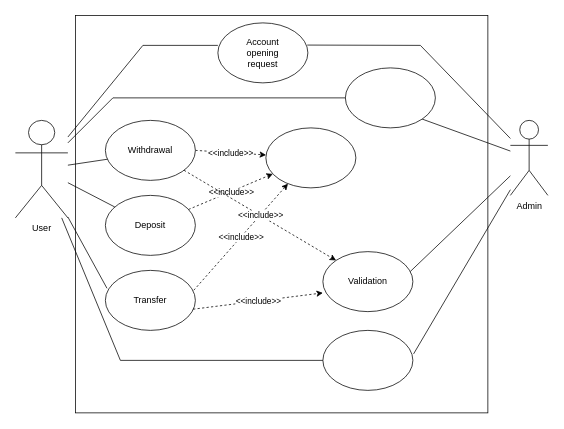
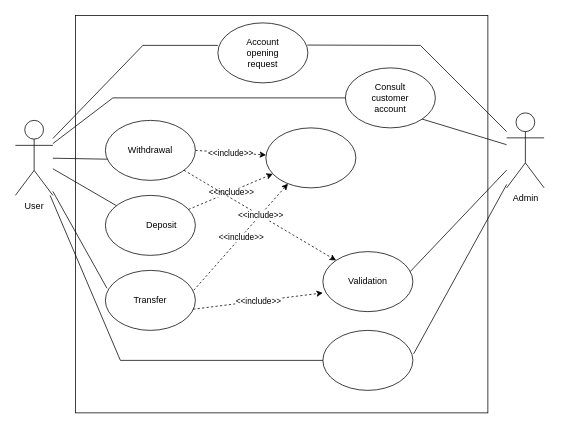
none -> (390, 98)
(529, 158) -> (525, 150)
(42, 169) -> (34, 158)
(150, 225) -> (162, 225)
